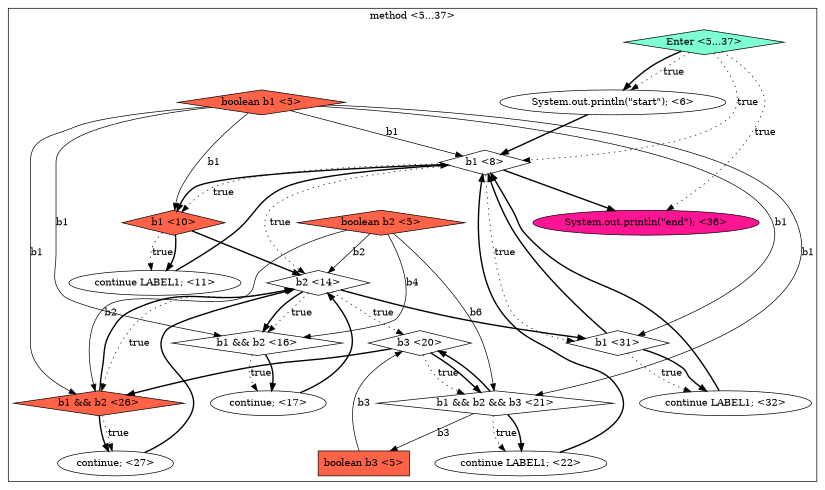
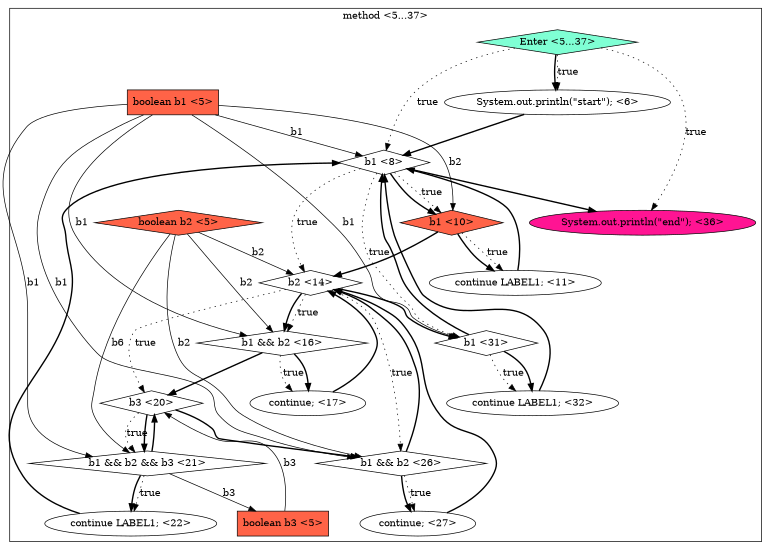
(261, 102) -> (173, 102)
(214, 163) -> (455, 163)
(413, 283) -> (247, 283)
none -> (219, 372)
(99, 403) -> (401, 463)
